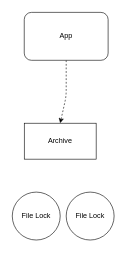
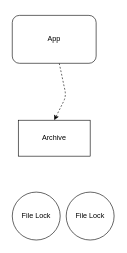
(66, 36) -> (54, 39)
(60, 141) -> (54, 138)
